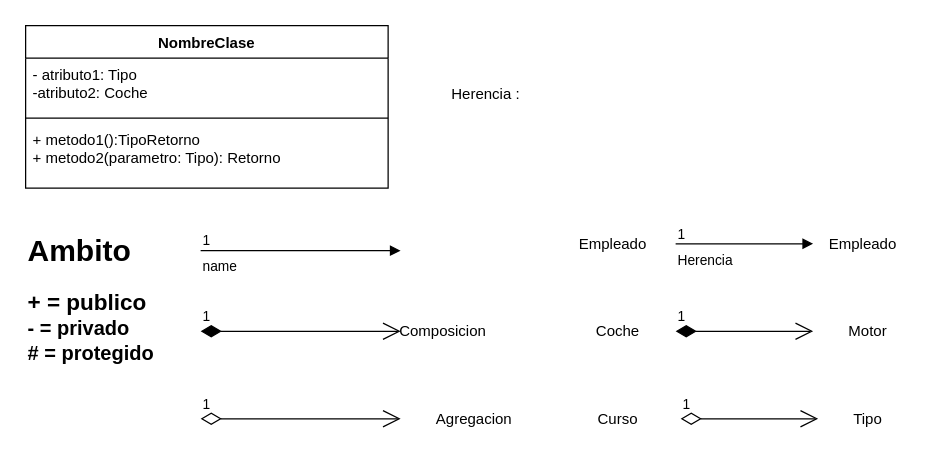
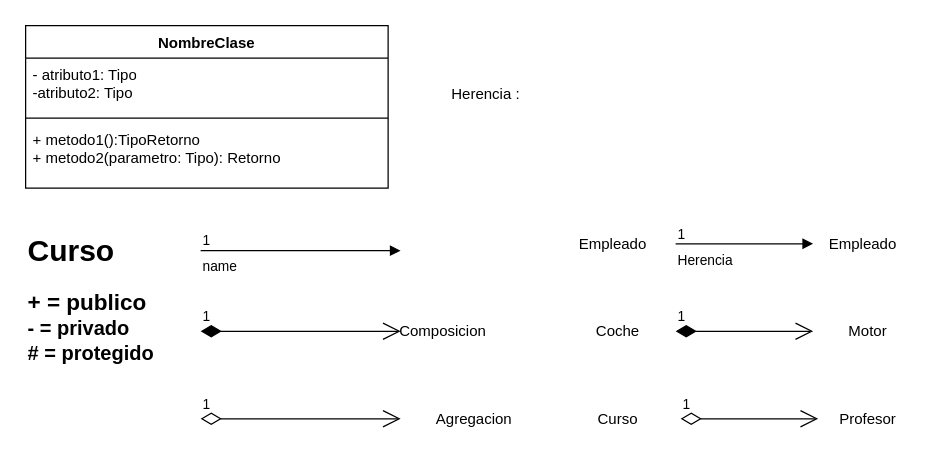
(99, 85) -> (95, 85)
(77, 270) -> (77, 270)
(868, 419) -> (868, 419)
